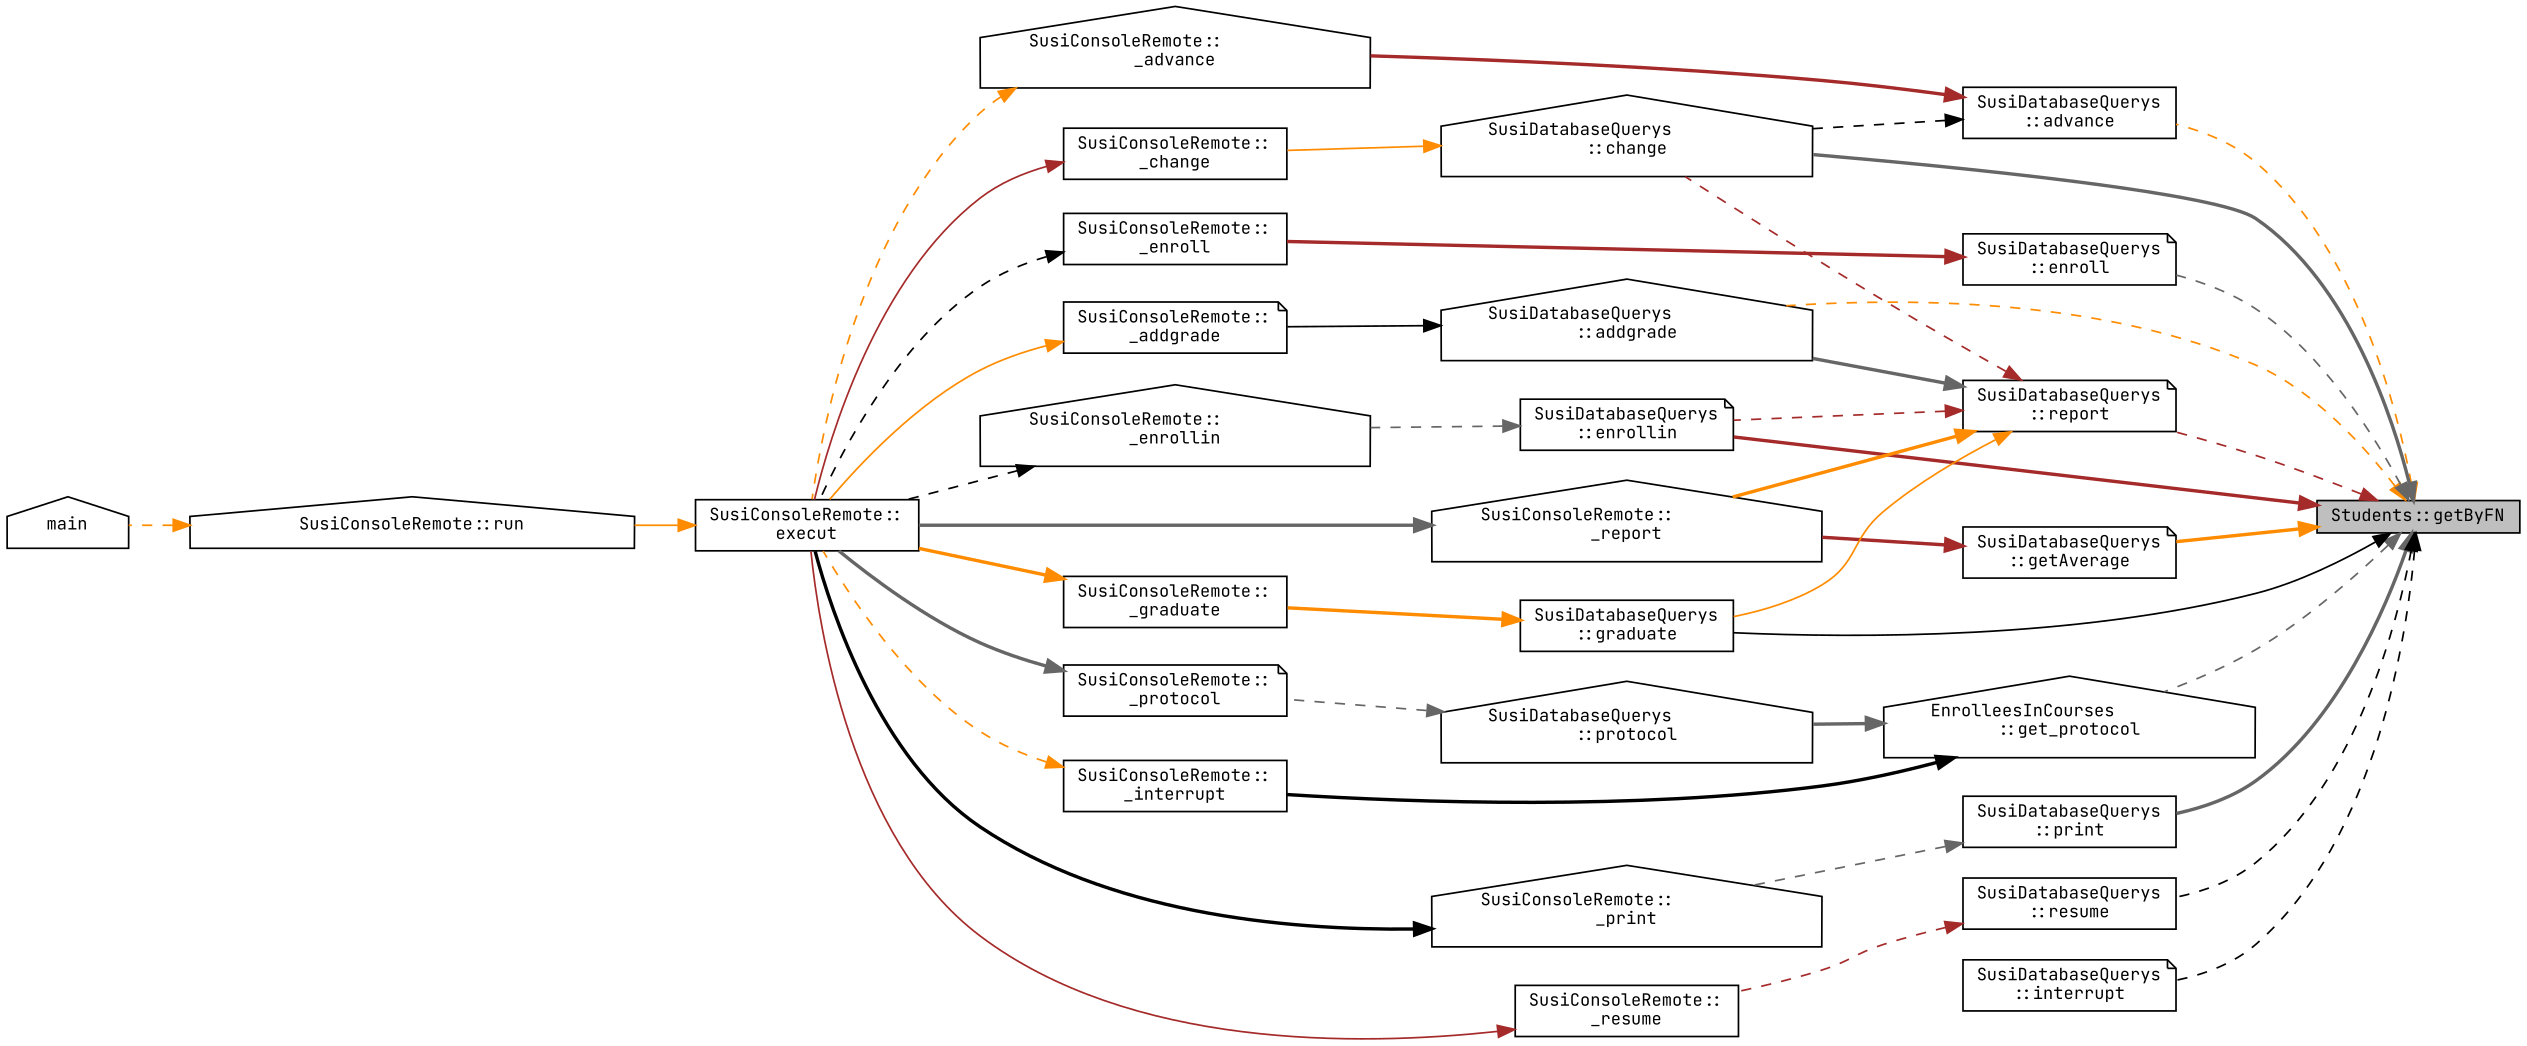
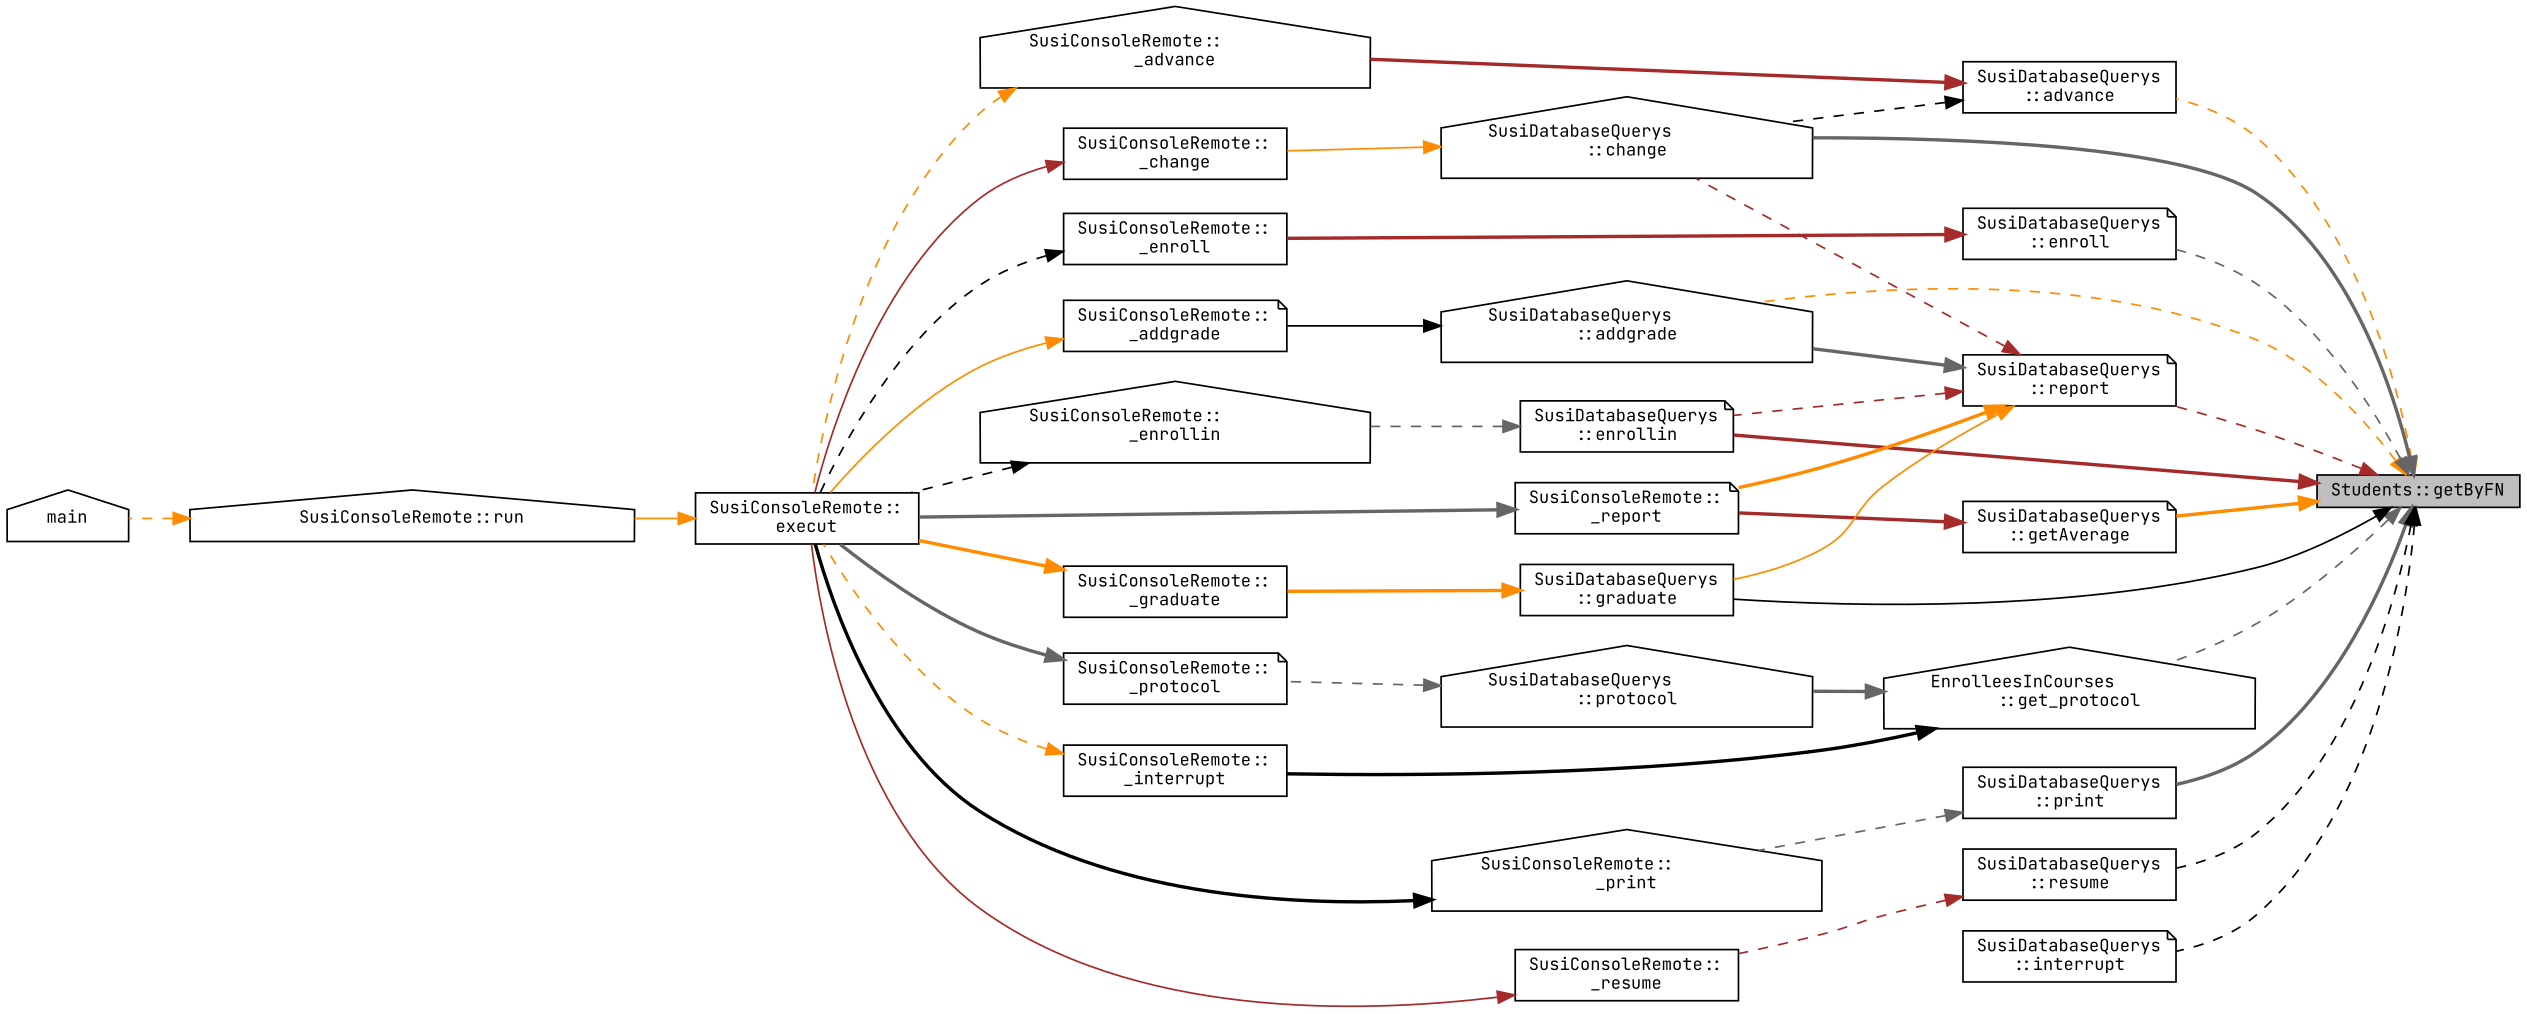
(1627, 525) -> (1627, 508)
